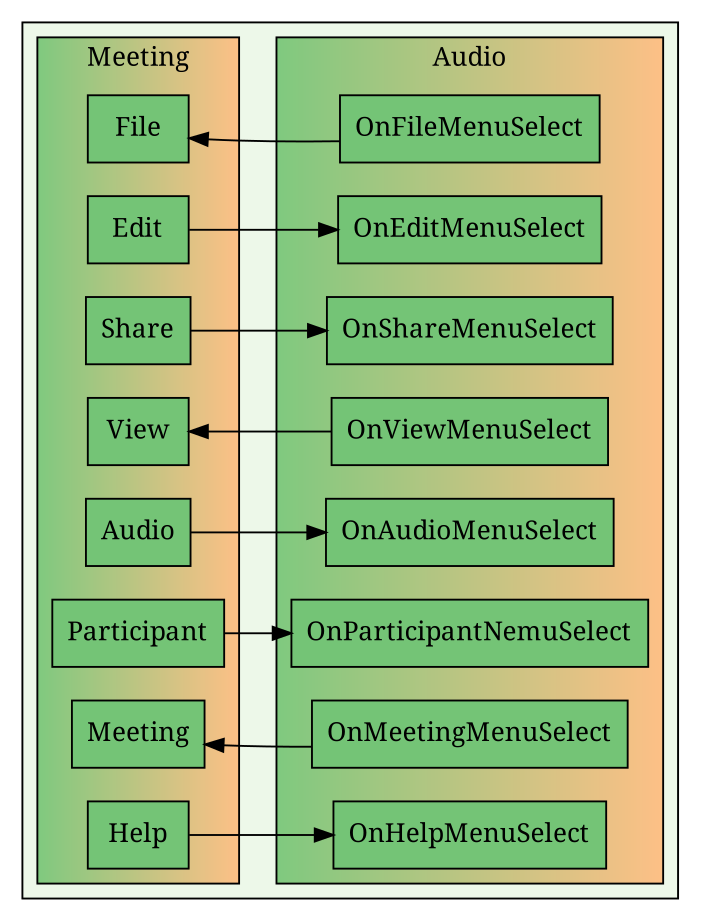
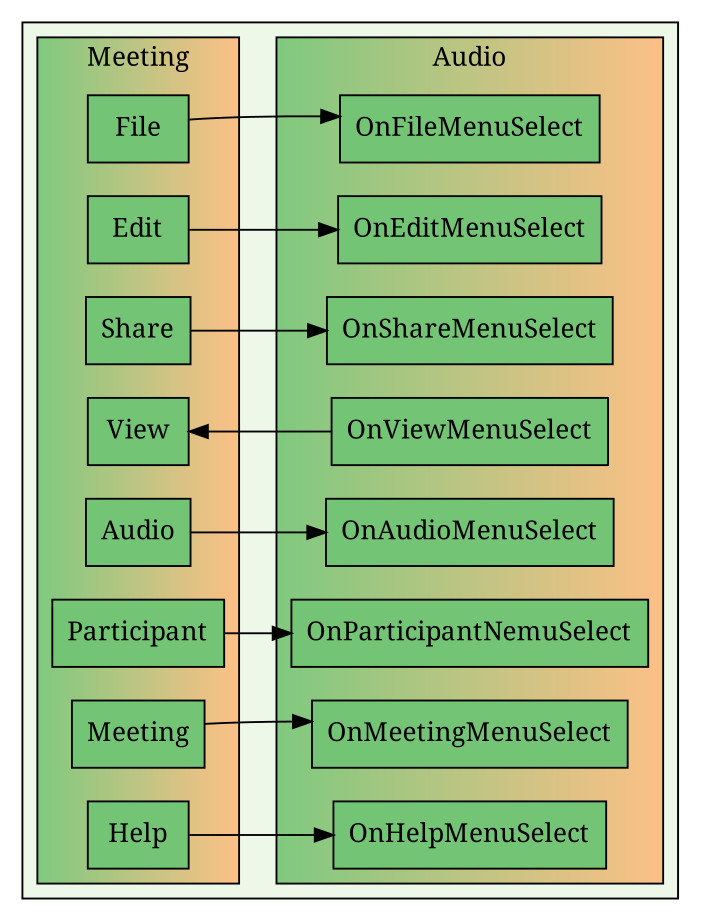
(264, 141) -> (255, 117)
(263, 746) -> (251, 722)
